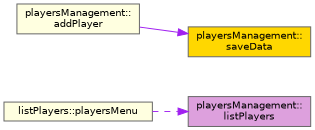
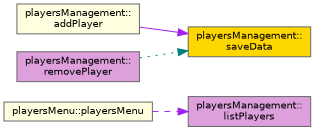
none -> (78, 67)
(78, 112) -> (78, 112)
